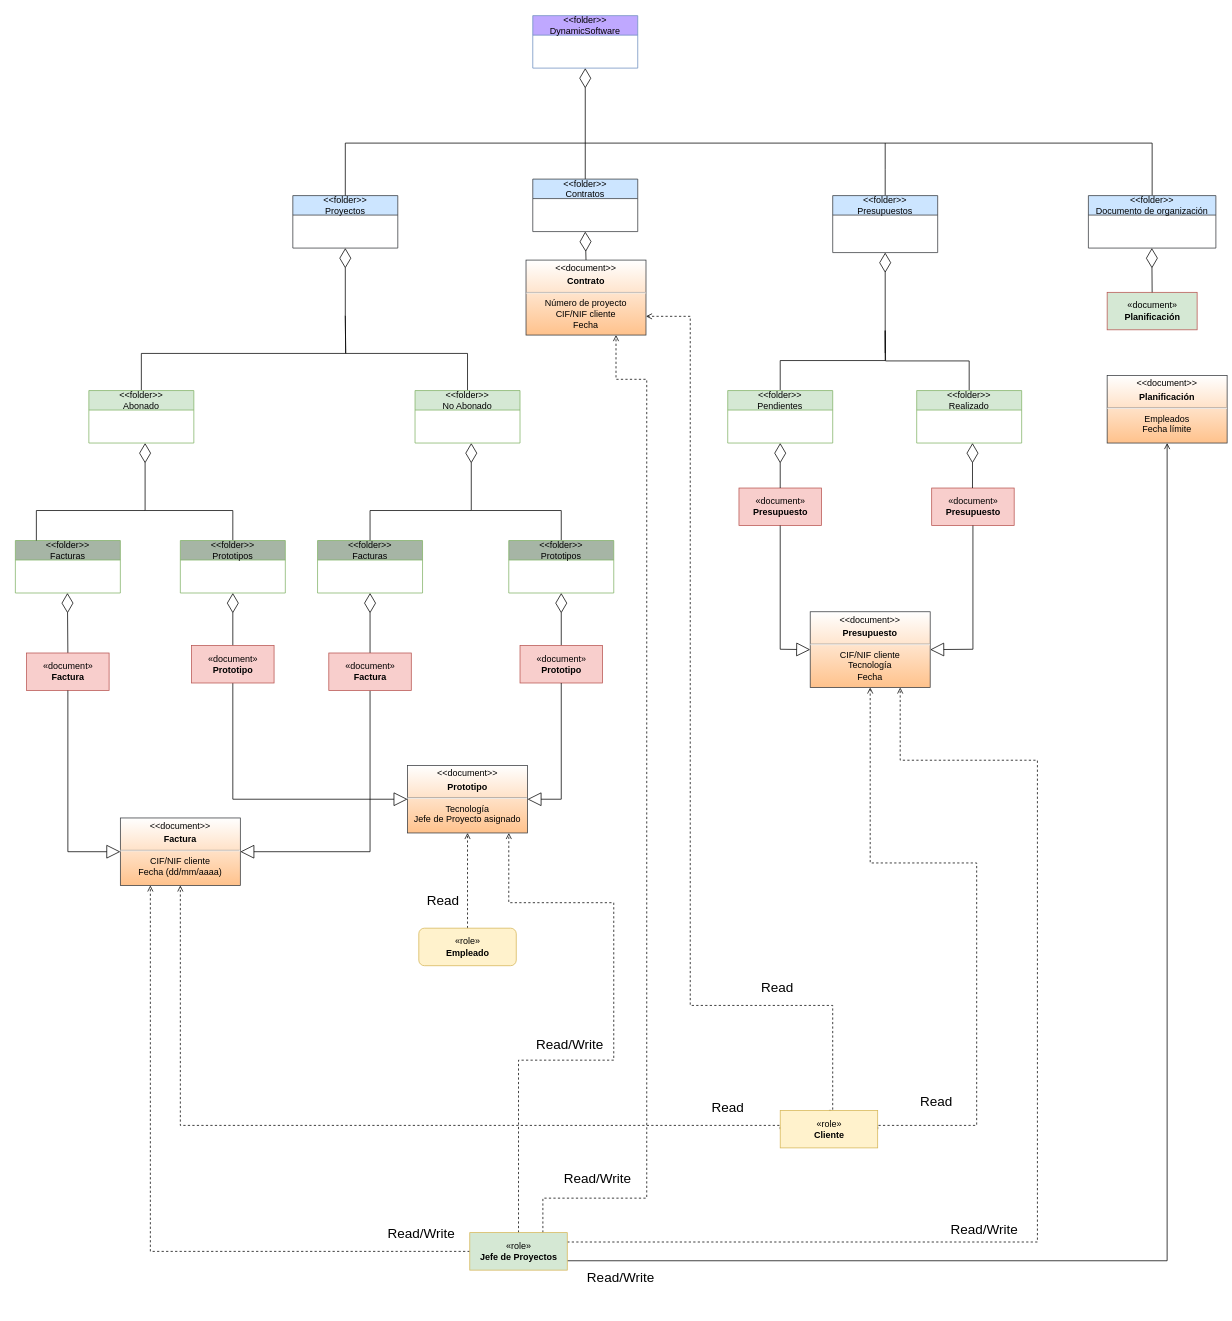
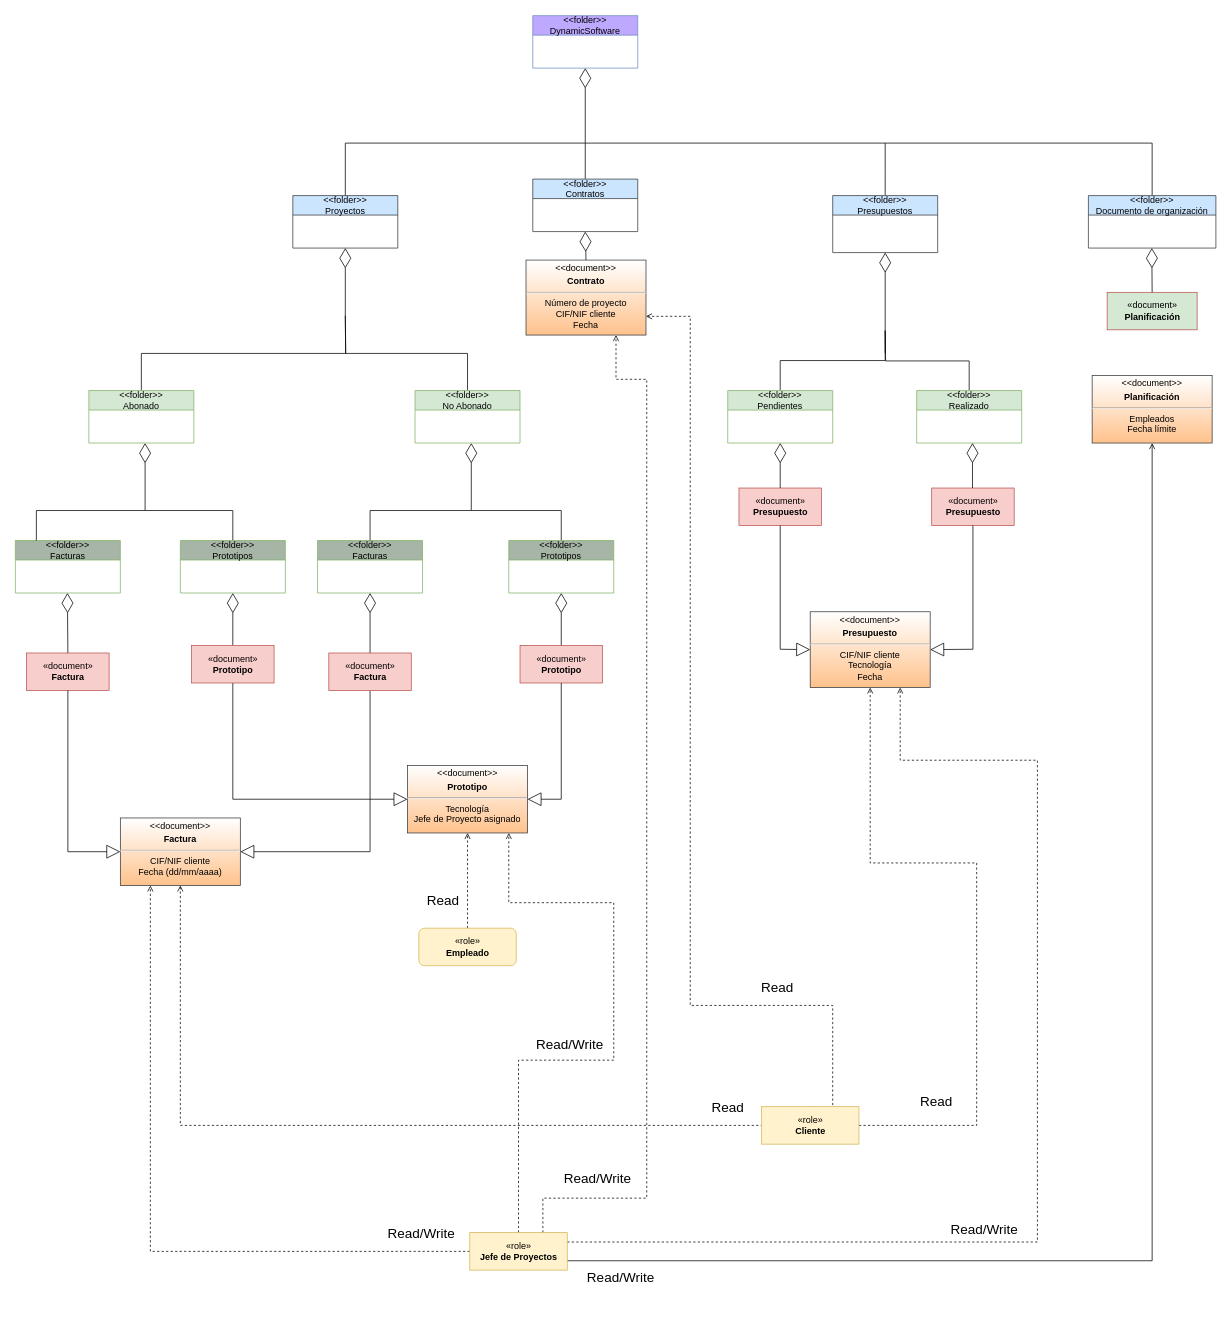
(1167, 409) -> (1152, 409)
(829, 1129) -> (810, 1125)
(519, 1251) -> (519, 1251)
